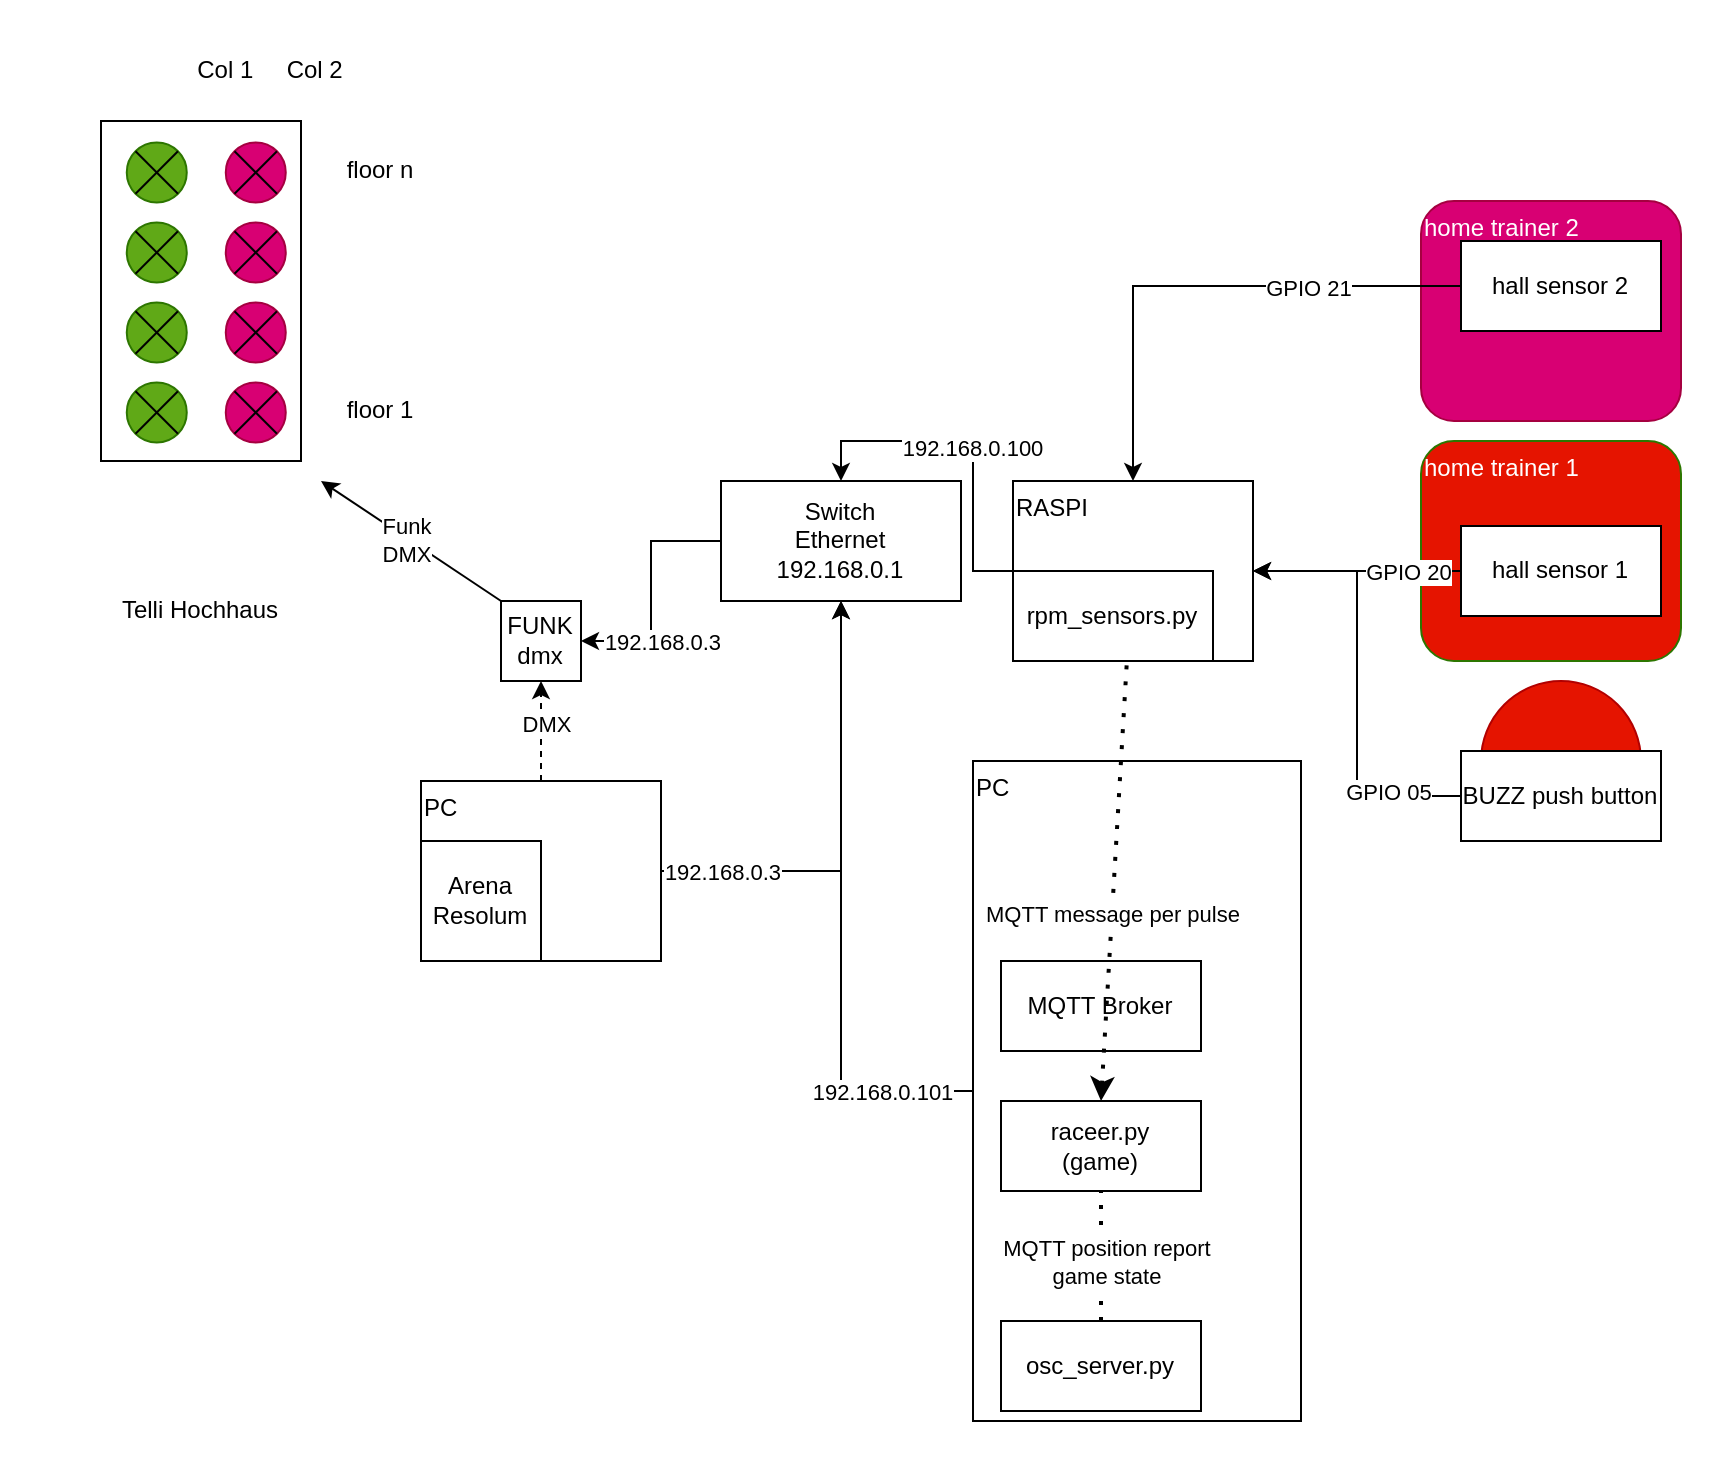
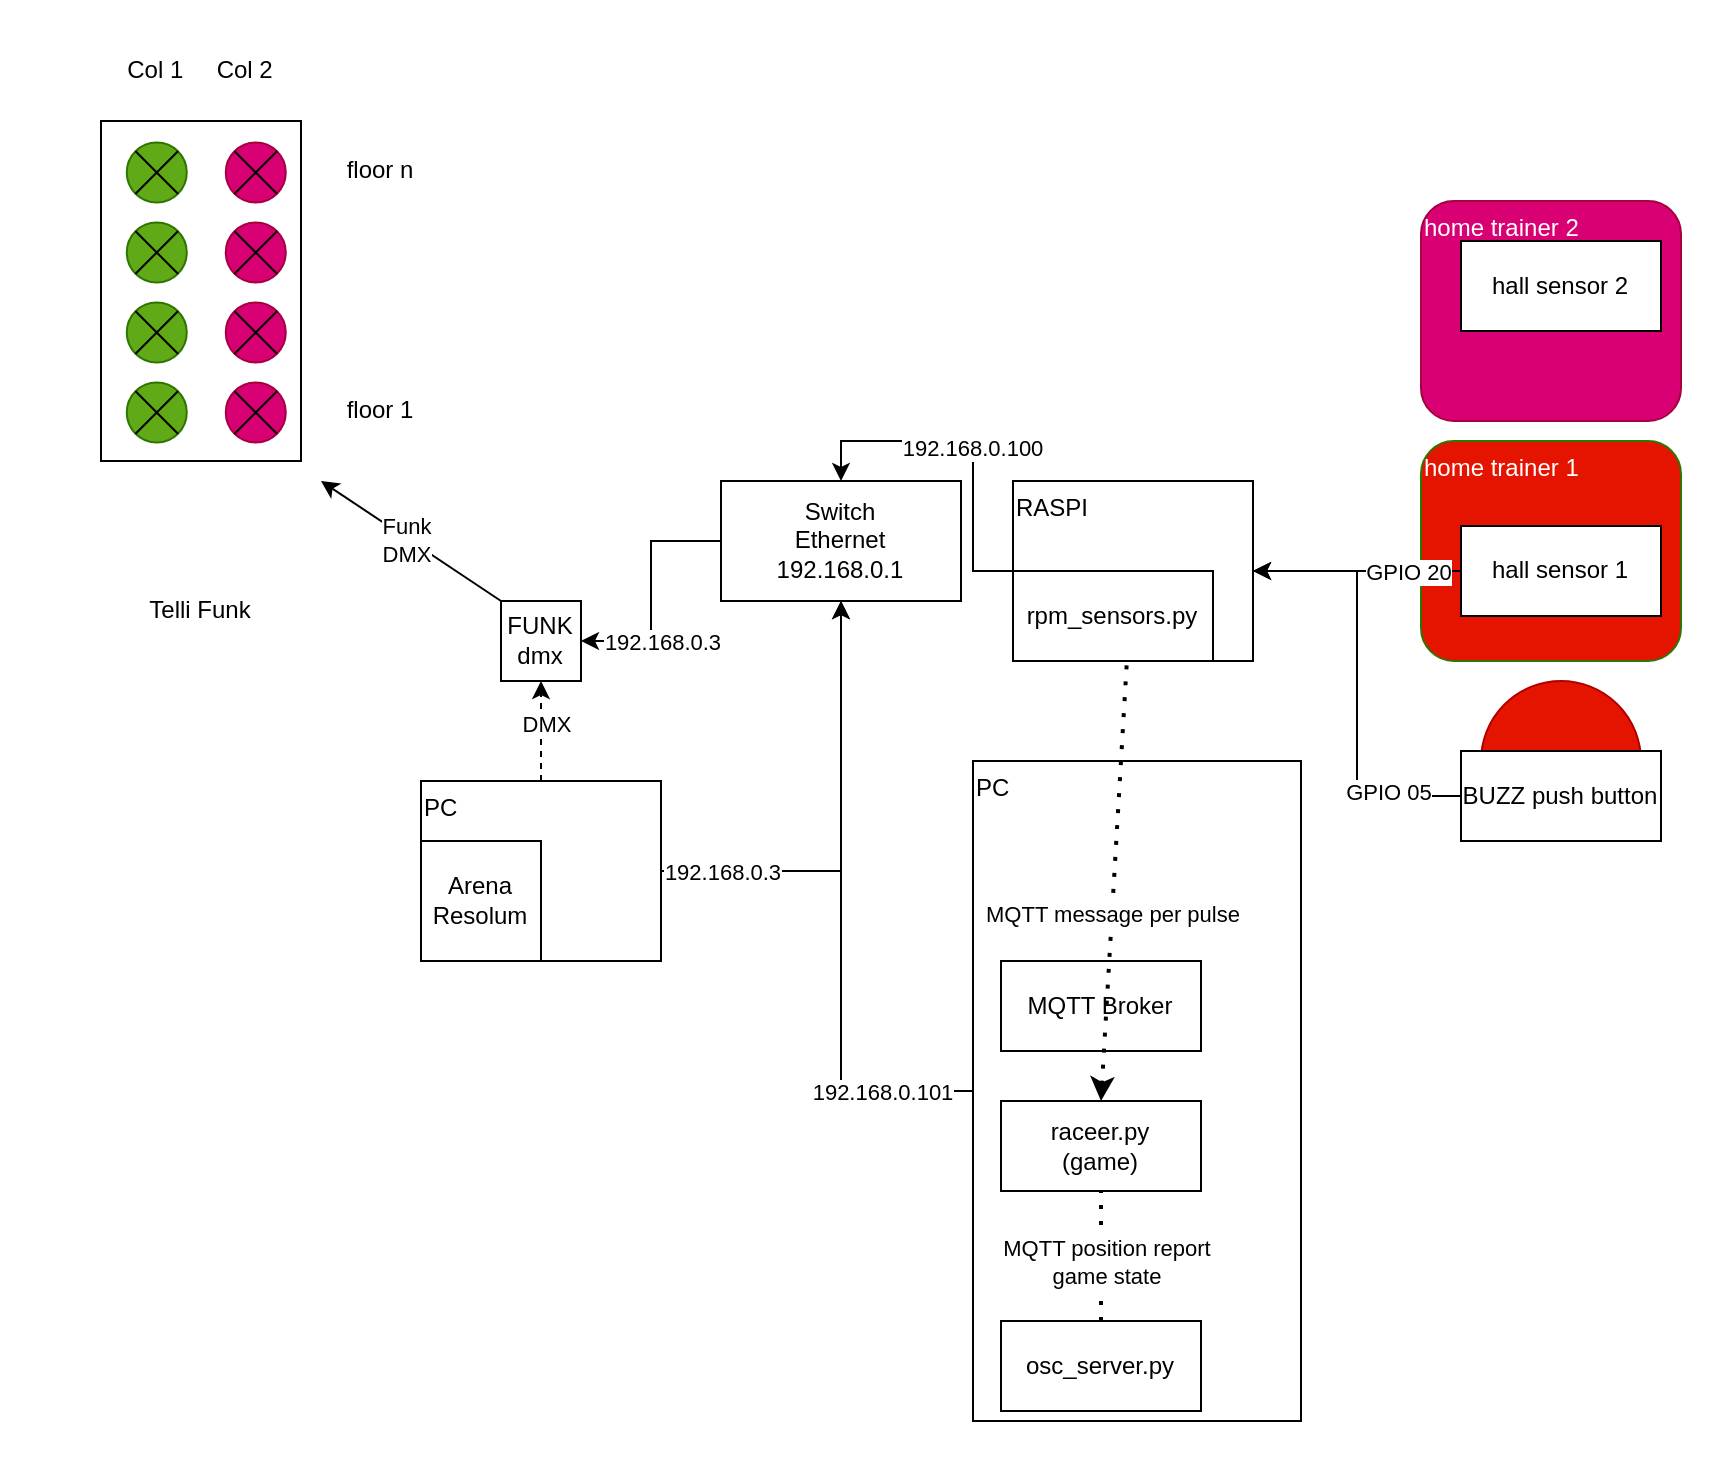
(271, 71) -> (201, 71)
(1206, 286) -> none
(201, 611) -> (201, 611)
